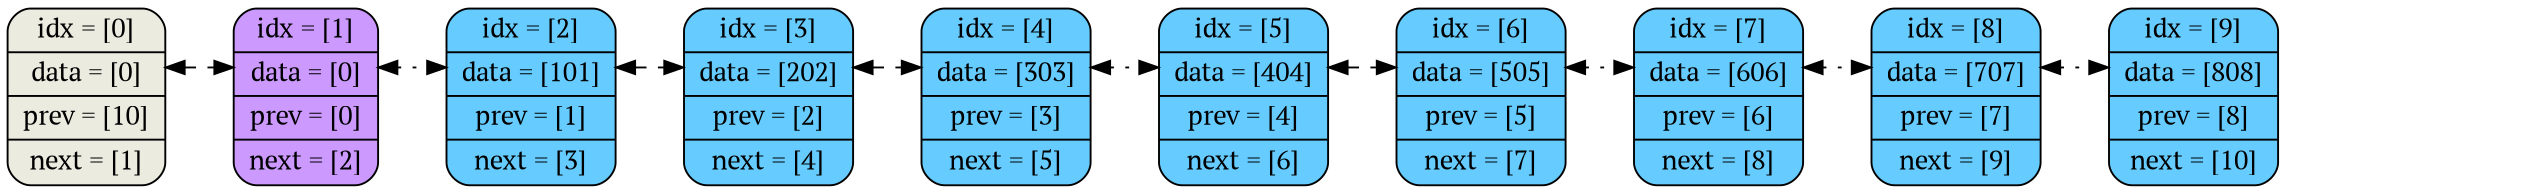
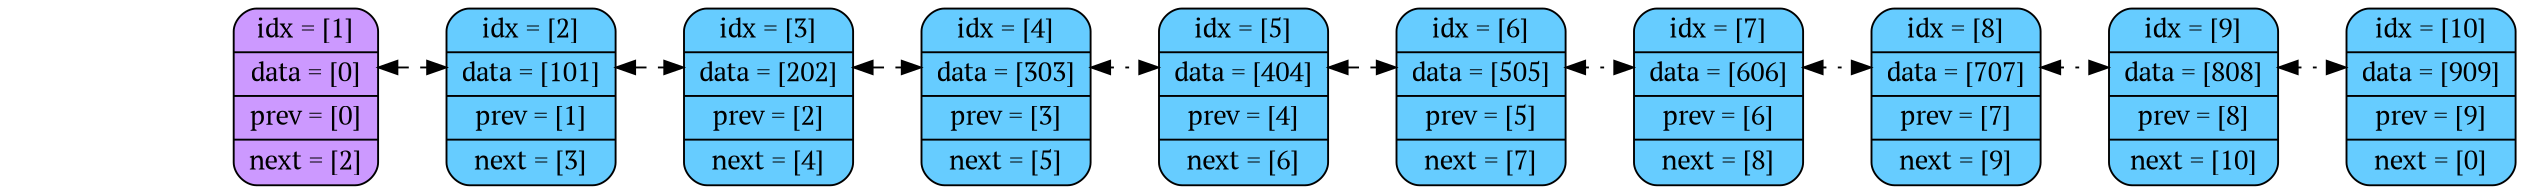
(412, 67) -> (412, 67)
(86, 97) -> none
none -> (2431, 97)
